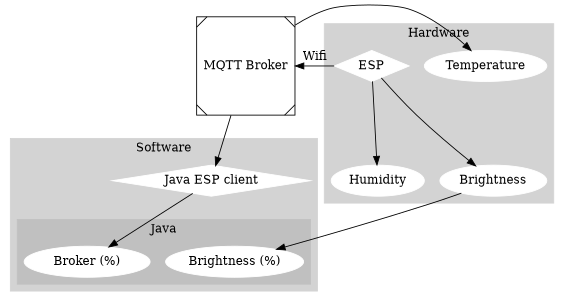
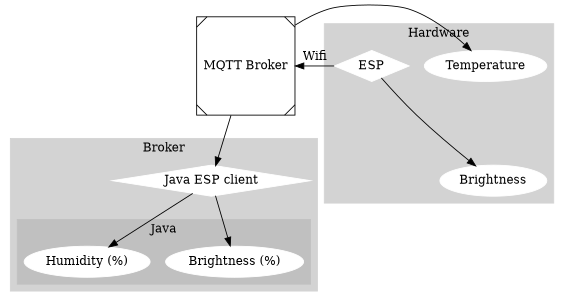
(164, 148) -> (164, 148)
(378, 181) -> none
(374, 221) -> (221, 214)
(87, 262) -> (87, 262)
